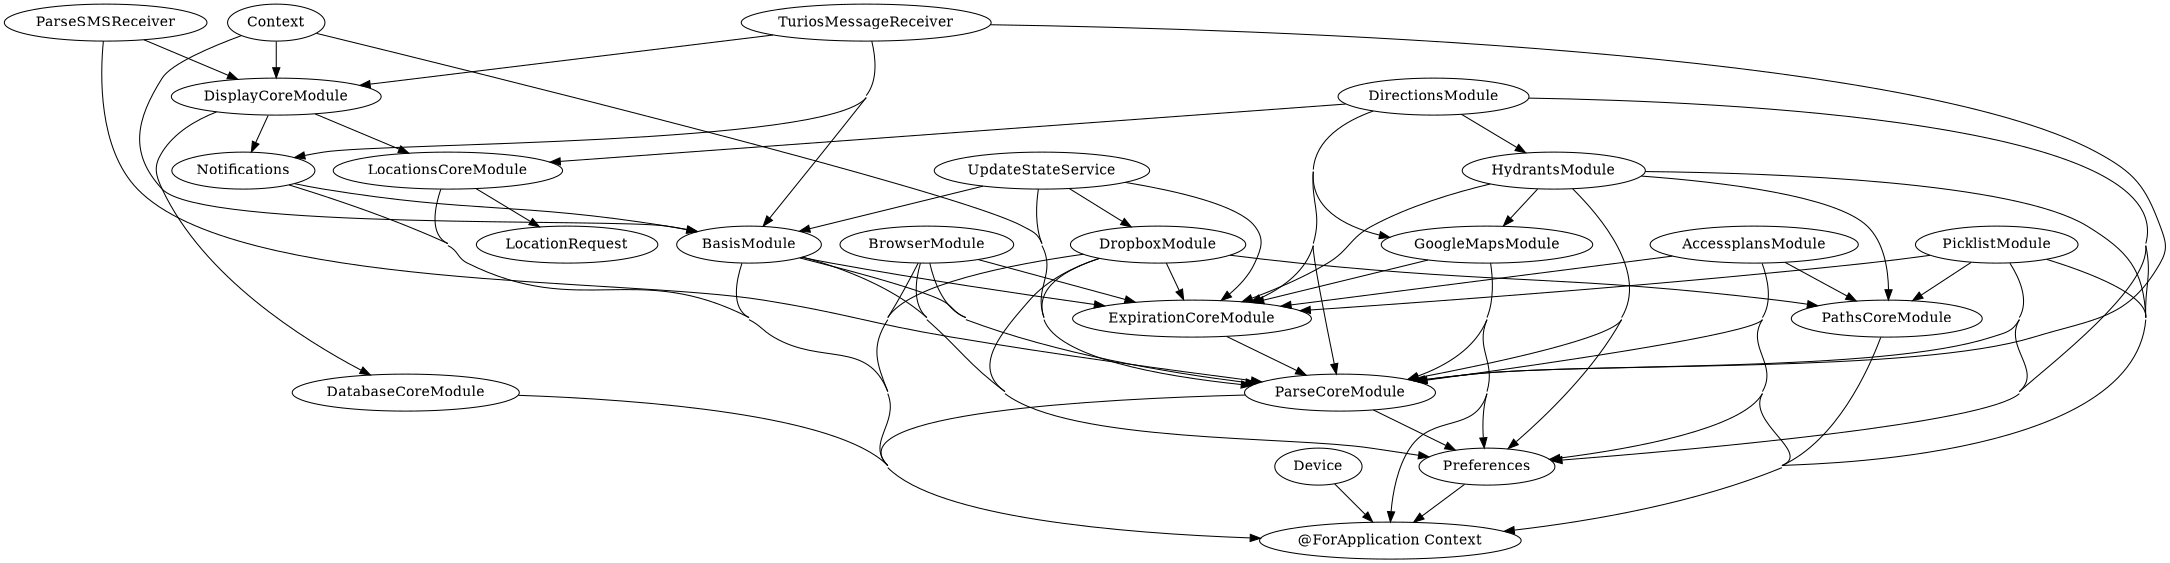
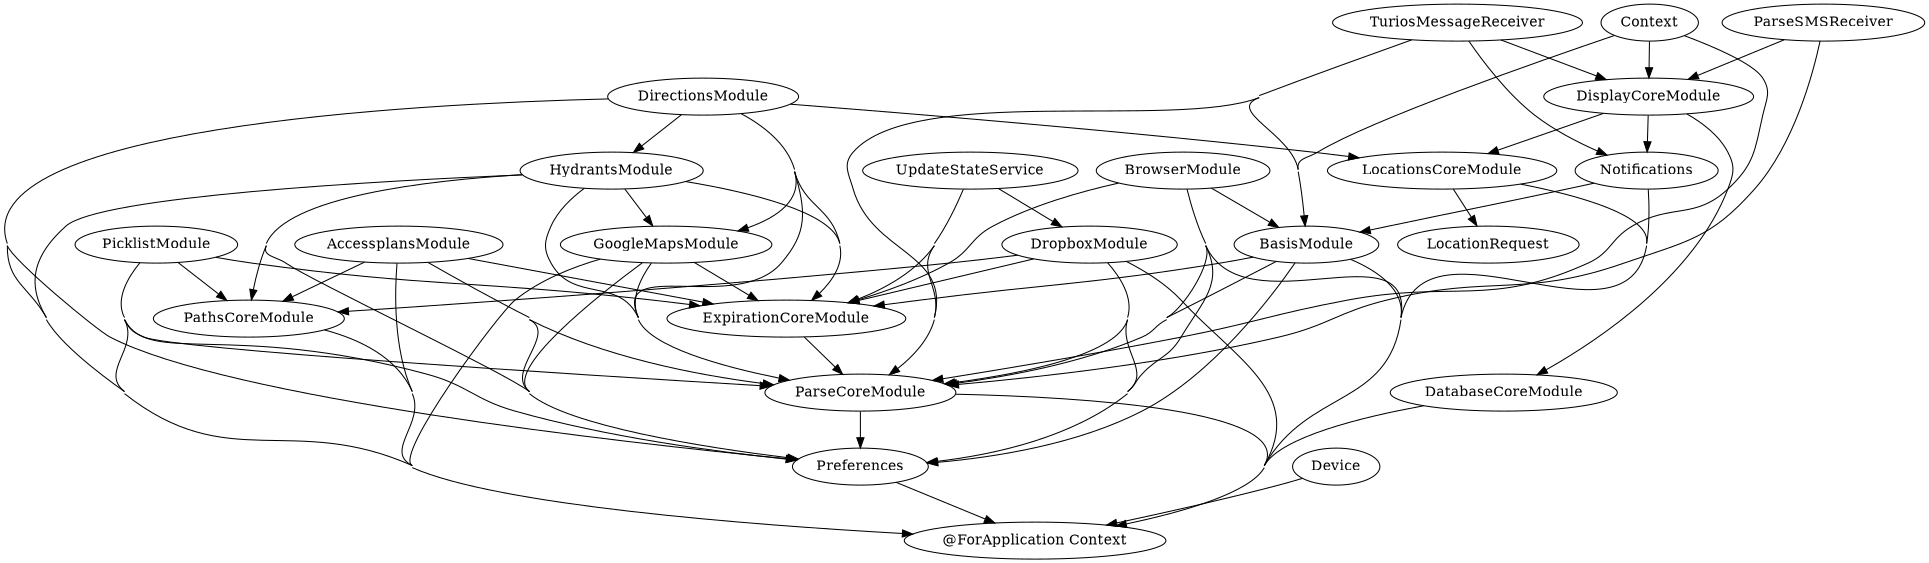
(896, 207) -> (1240, 205)
